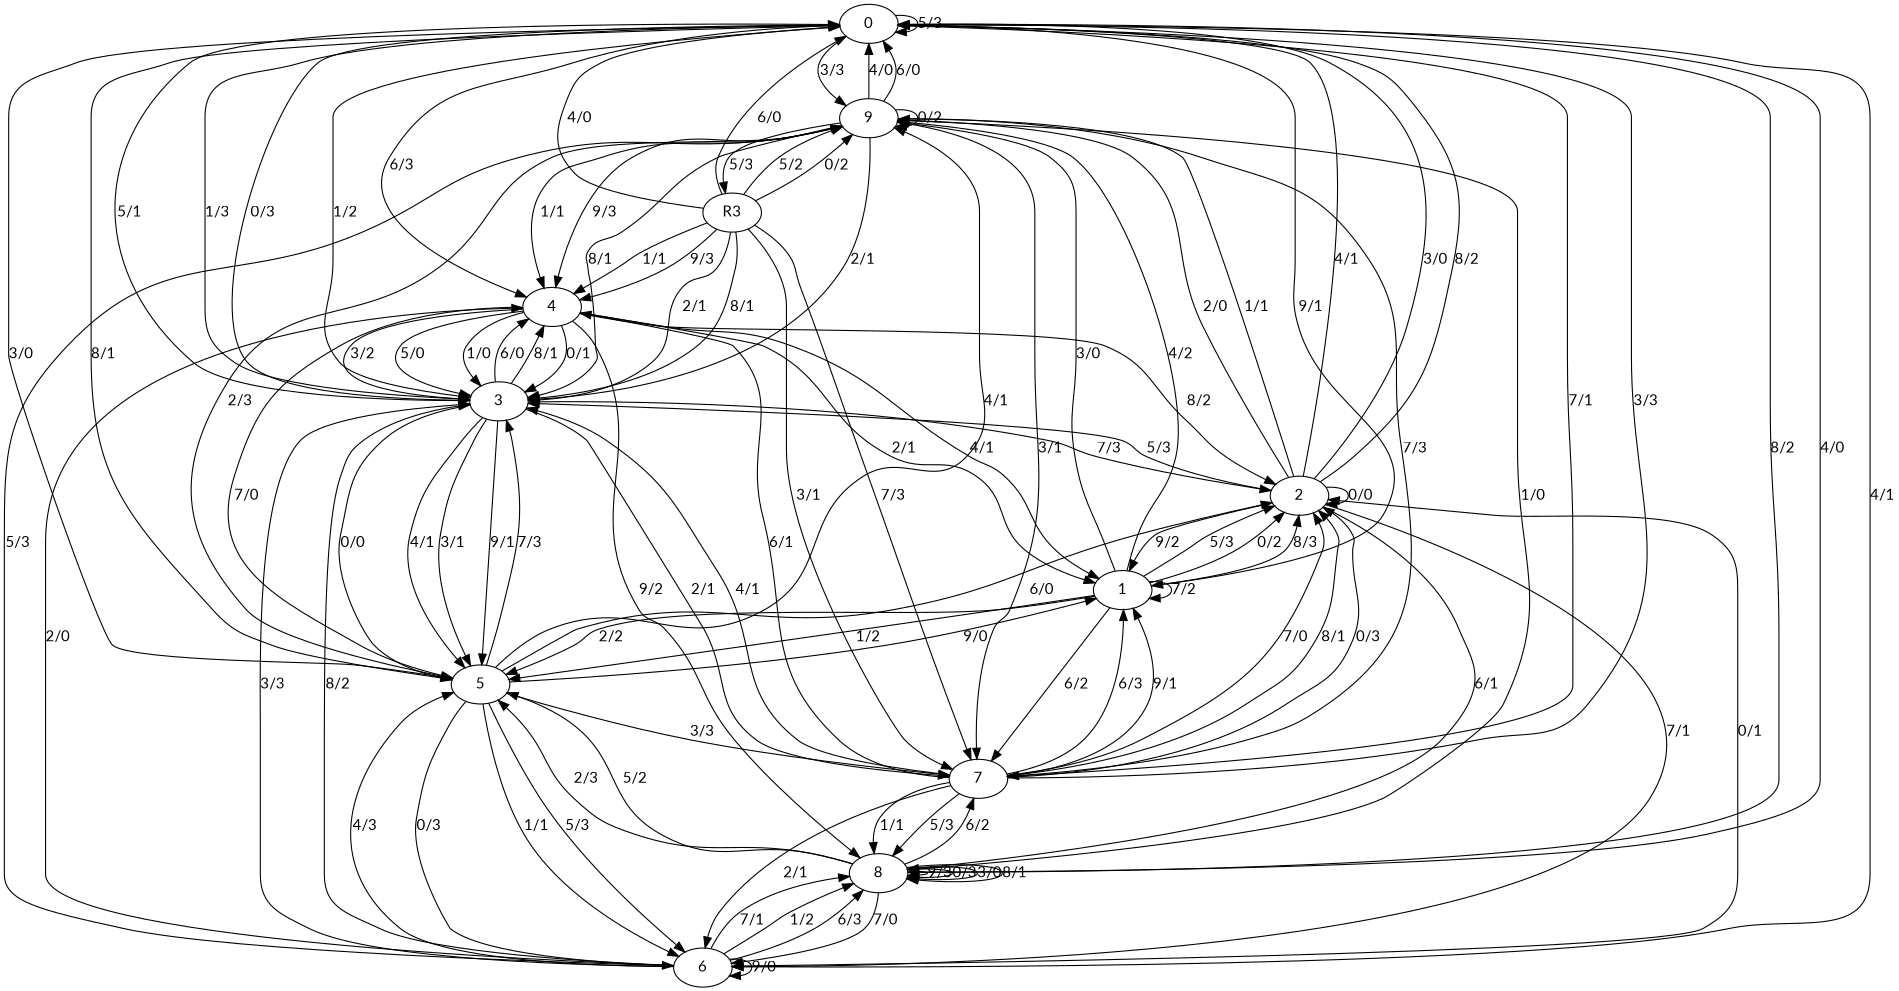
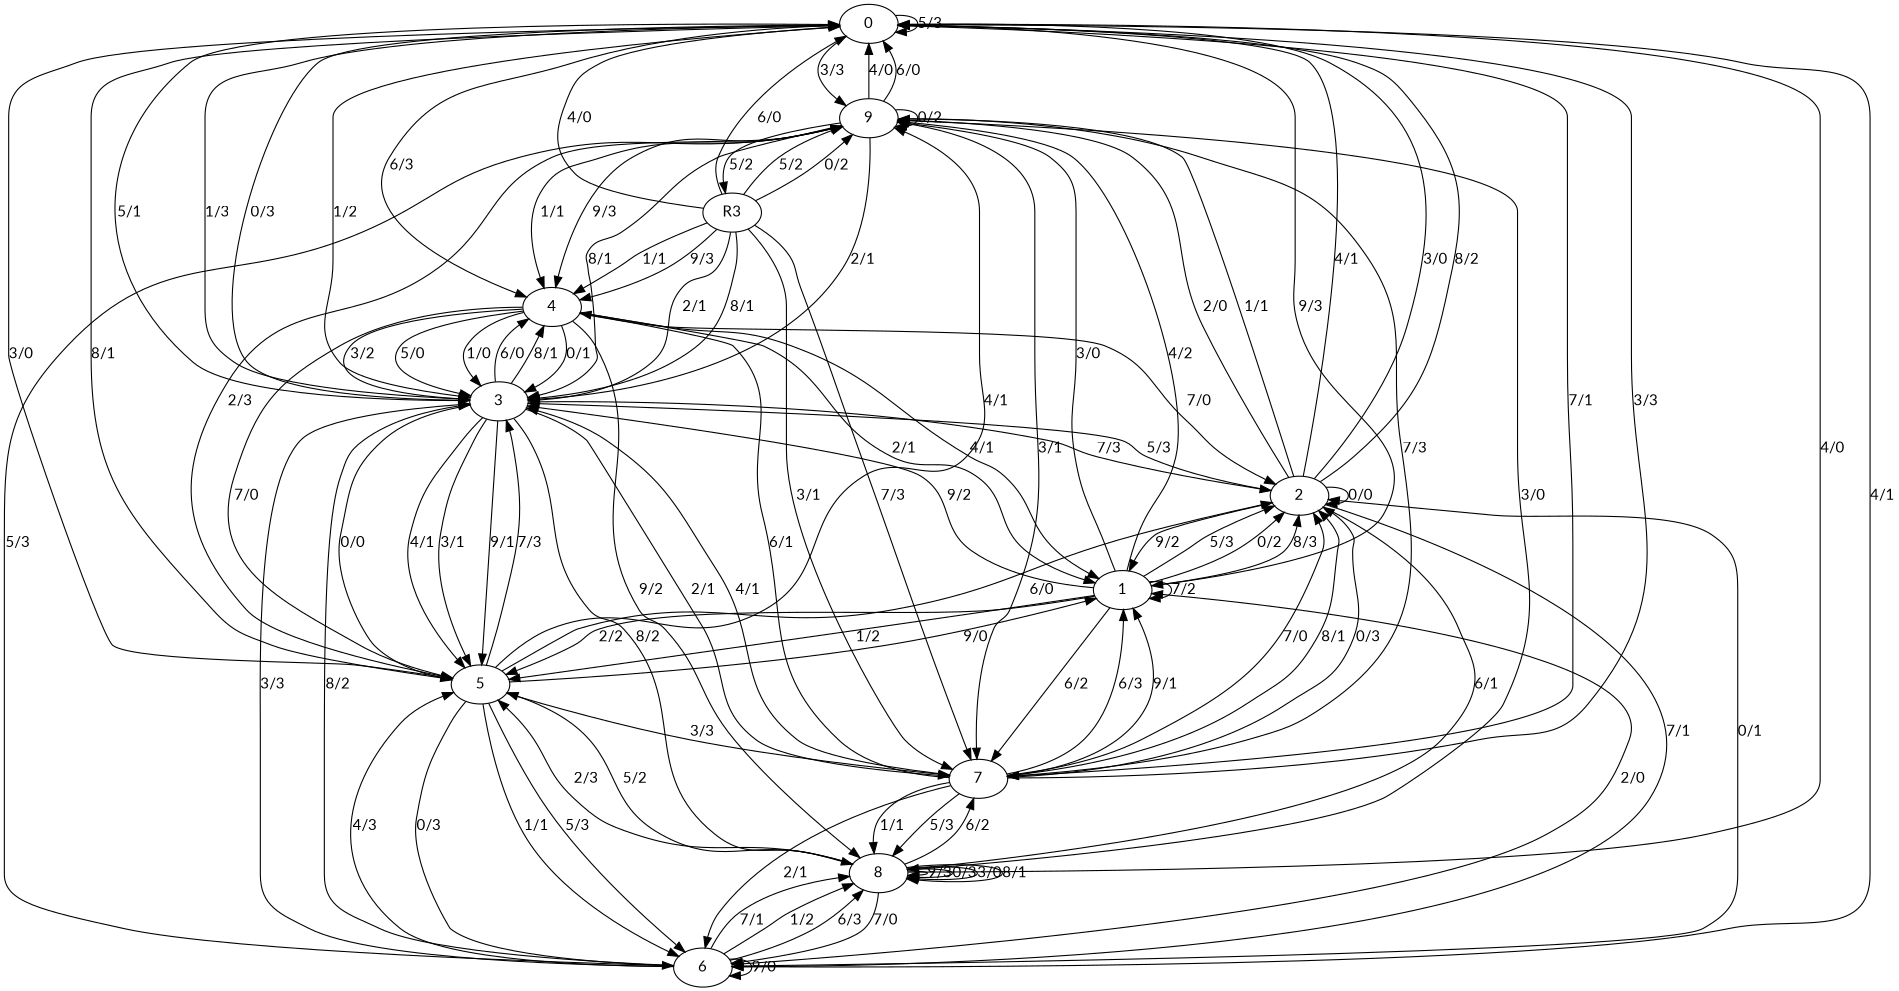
(741, 165) -> (741, 165)
(1311, 307) -> (1311, 307)
(1199, 401) -> (1199, 401)
(1771, 443) -> (657, 692)
none -> (840, 454)
(1533, 496) -> (1533, 496)
(46, 744) -> (1460, 866)
